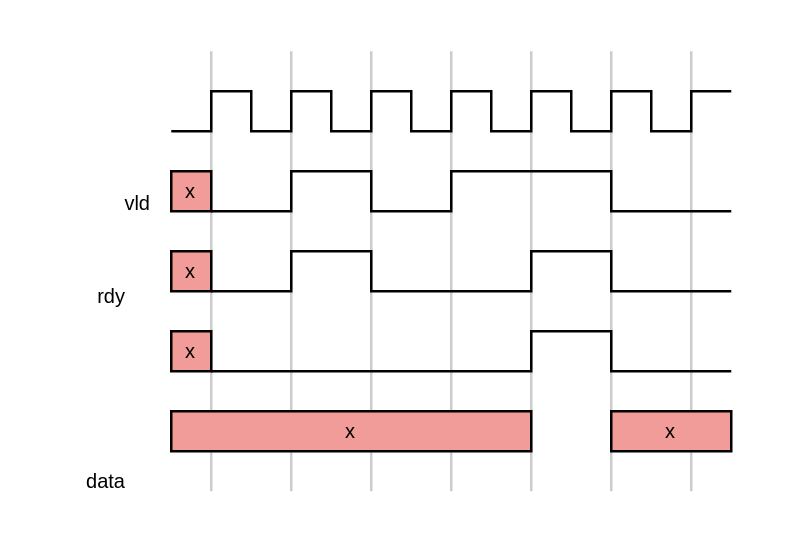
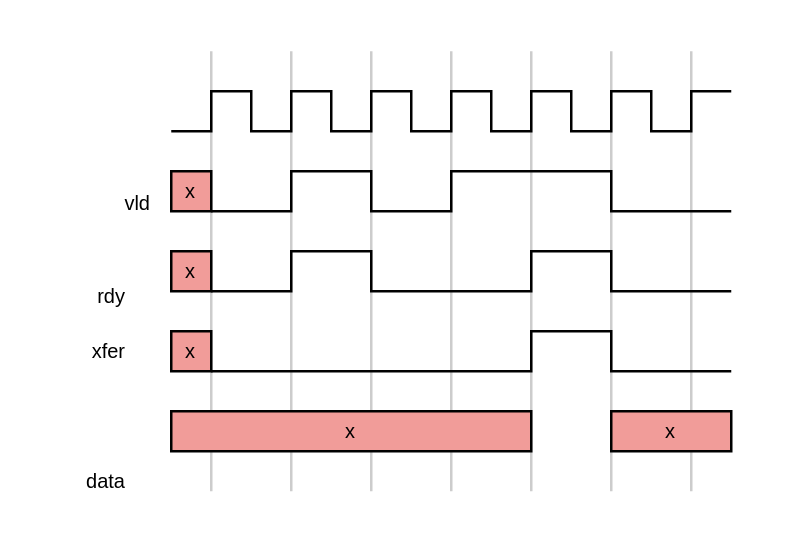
none -> (91, 351)
